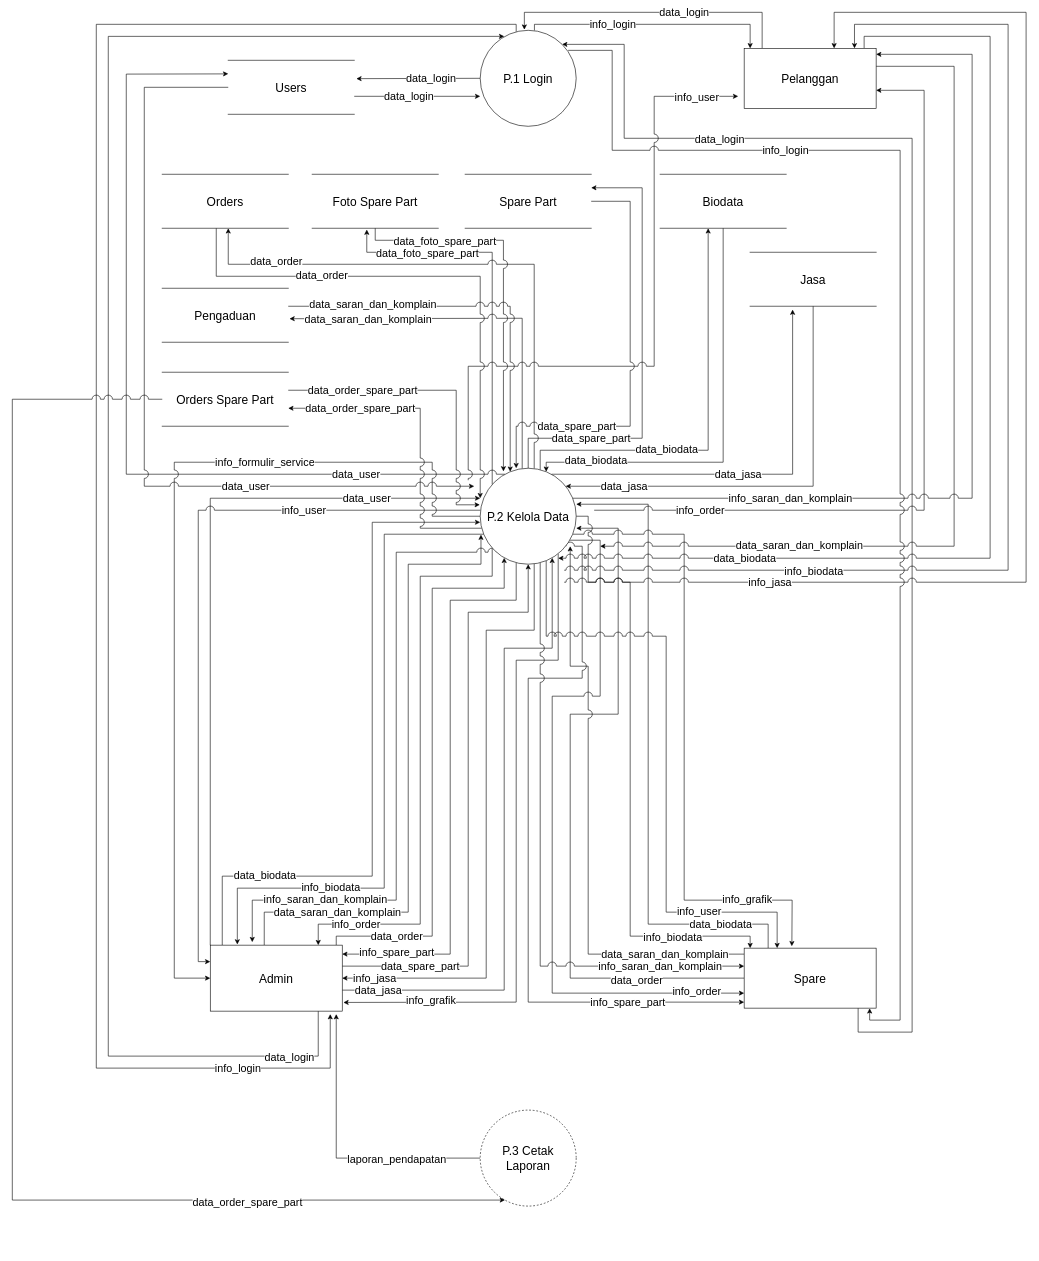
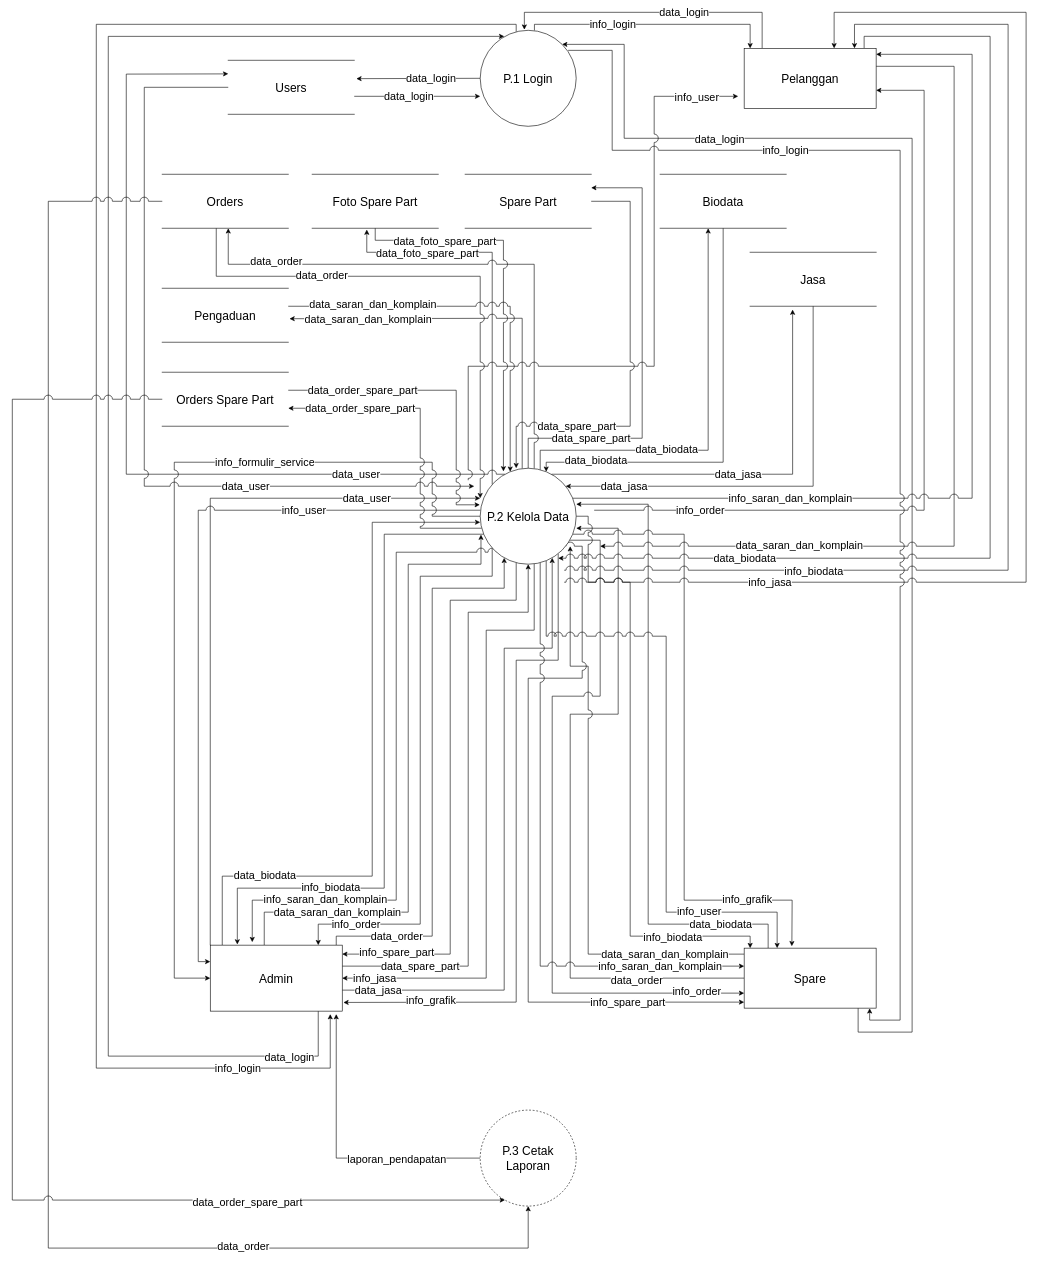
none -> (120, 201)
